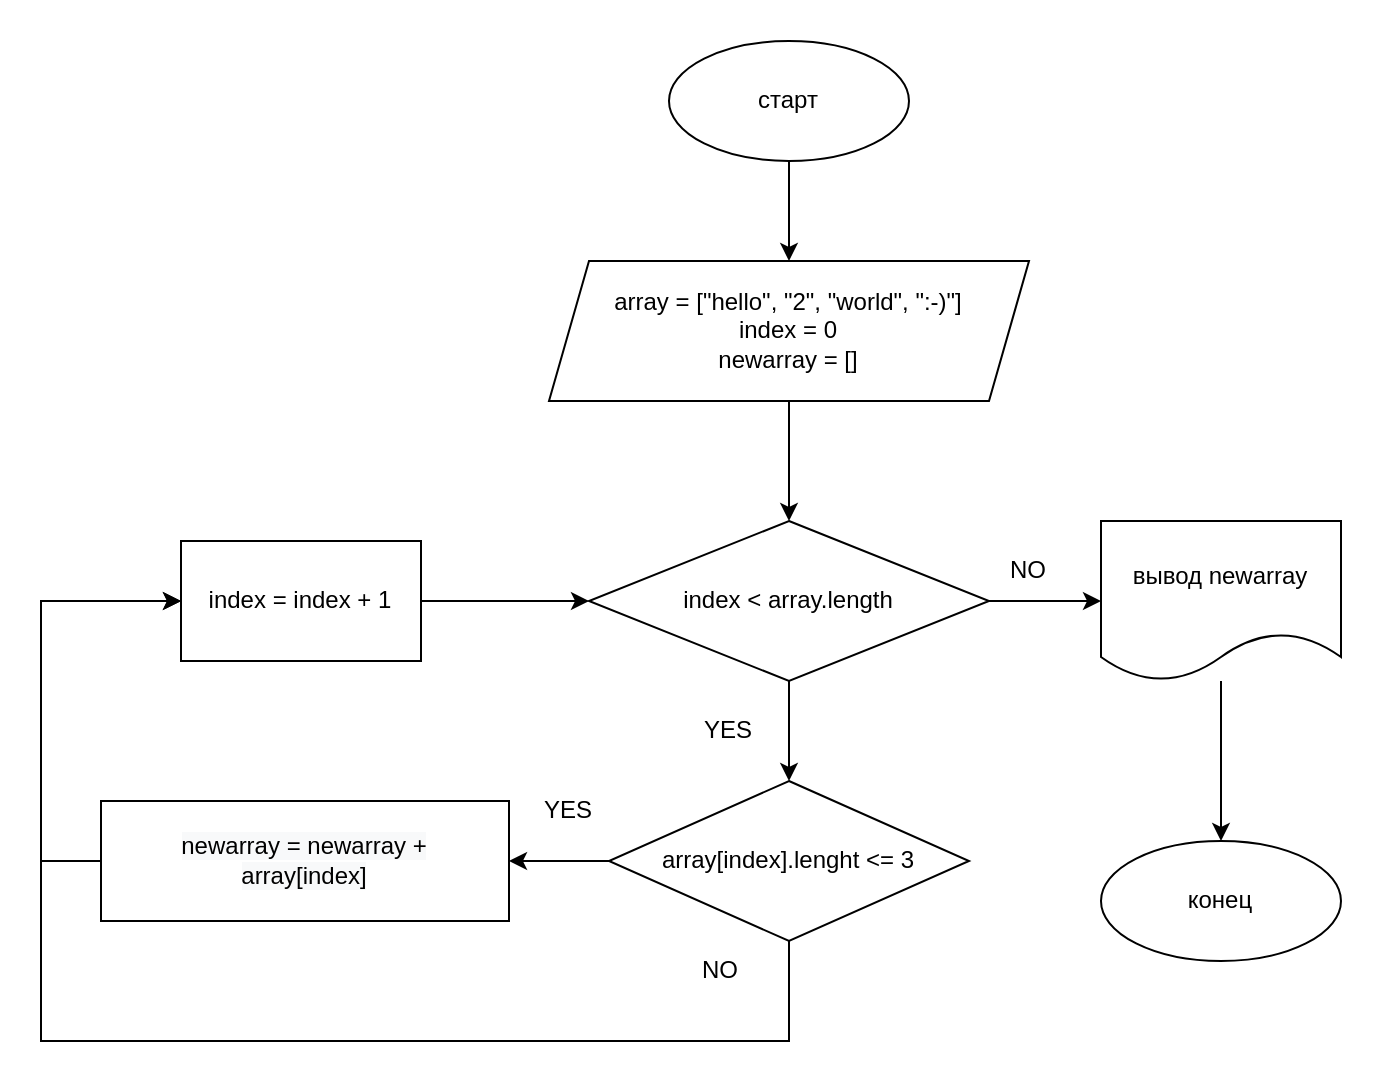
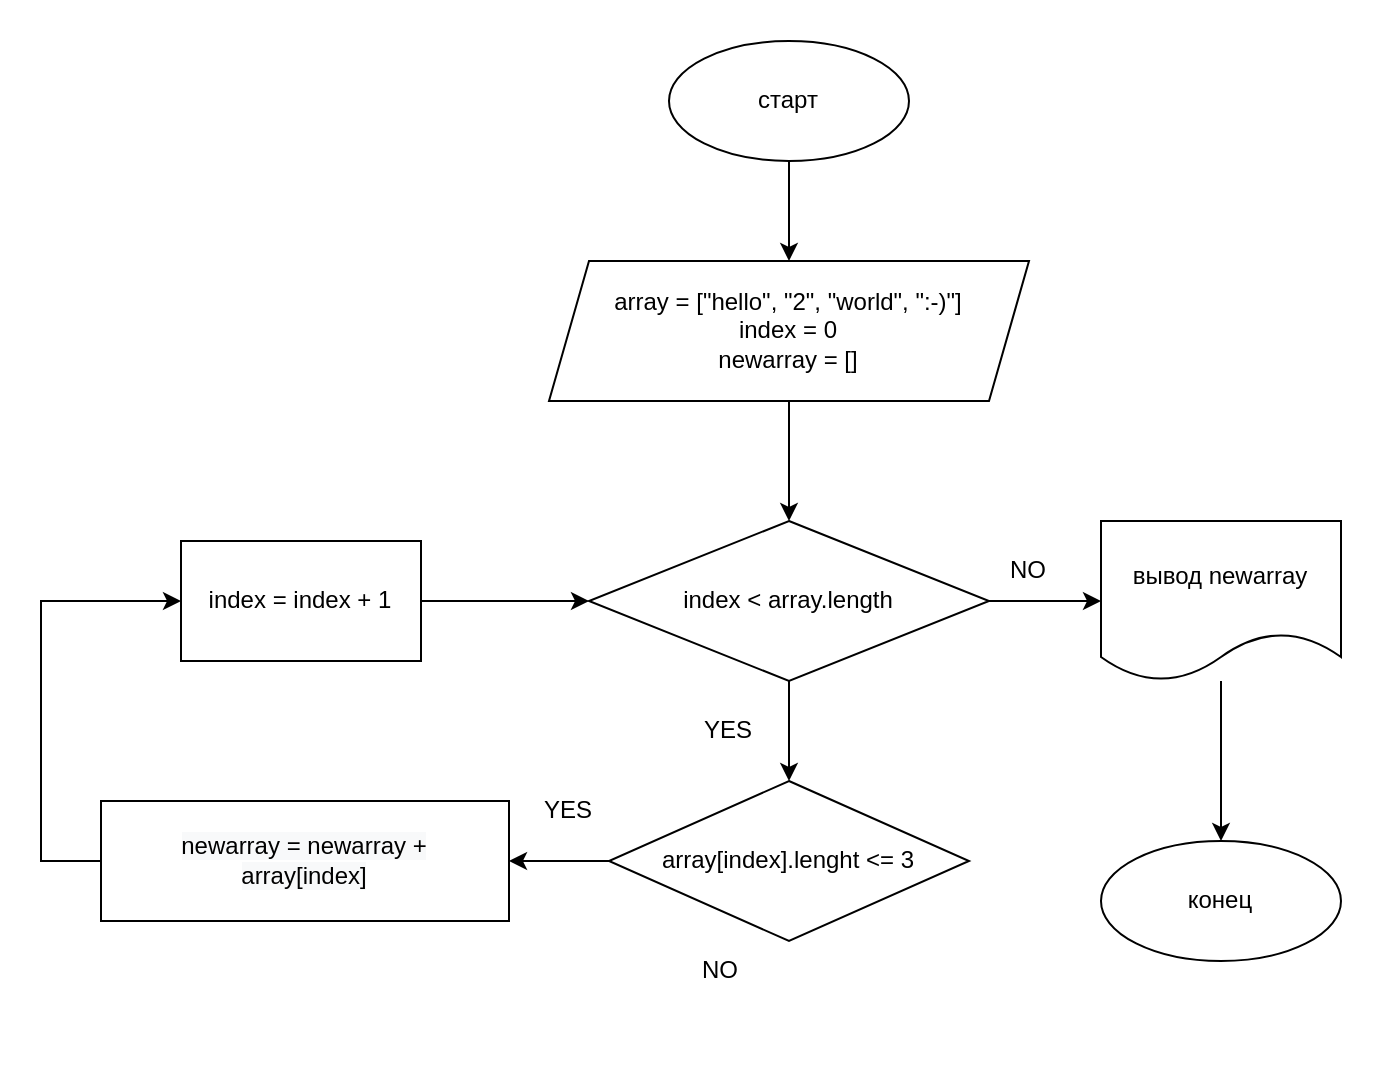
(377, 1041) -> none
